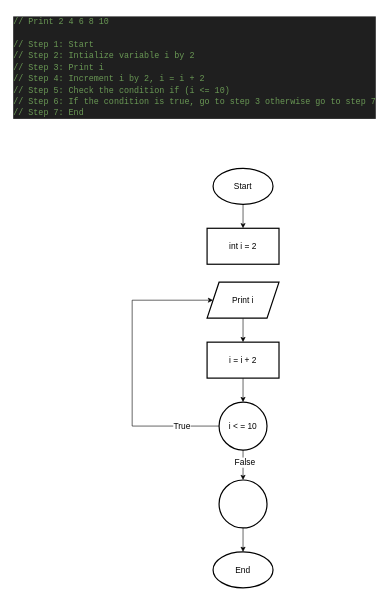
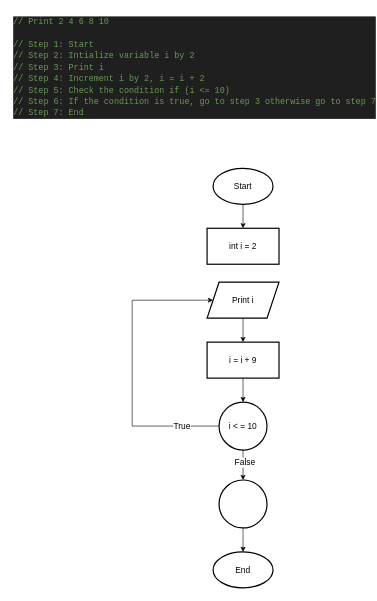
(243, 360) -> (243, 360)
